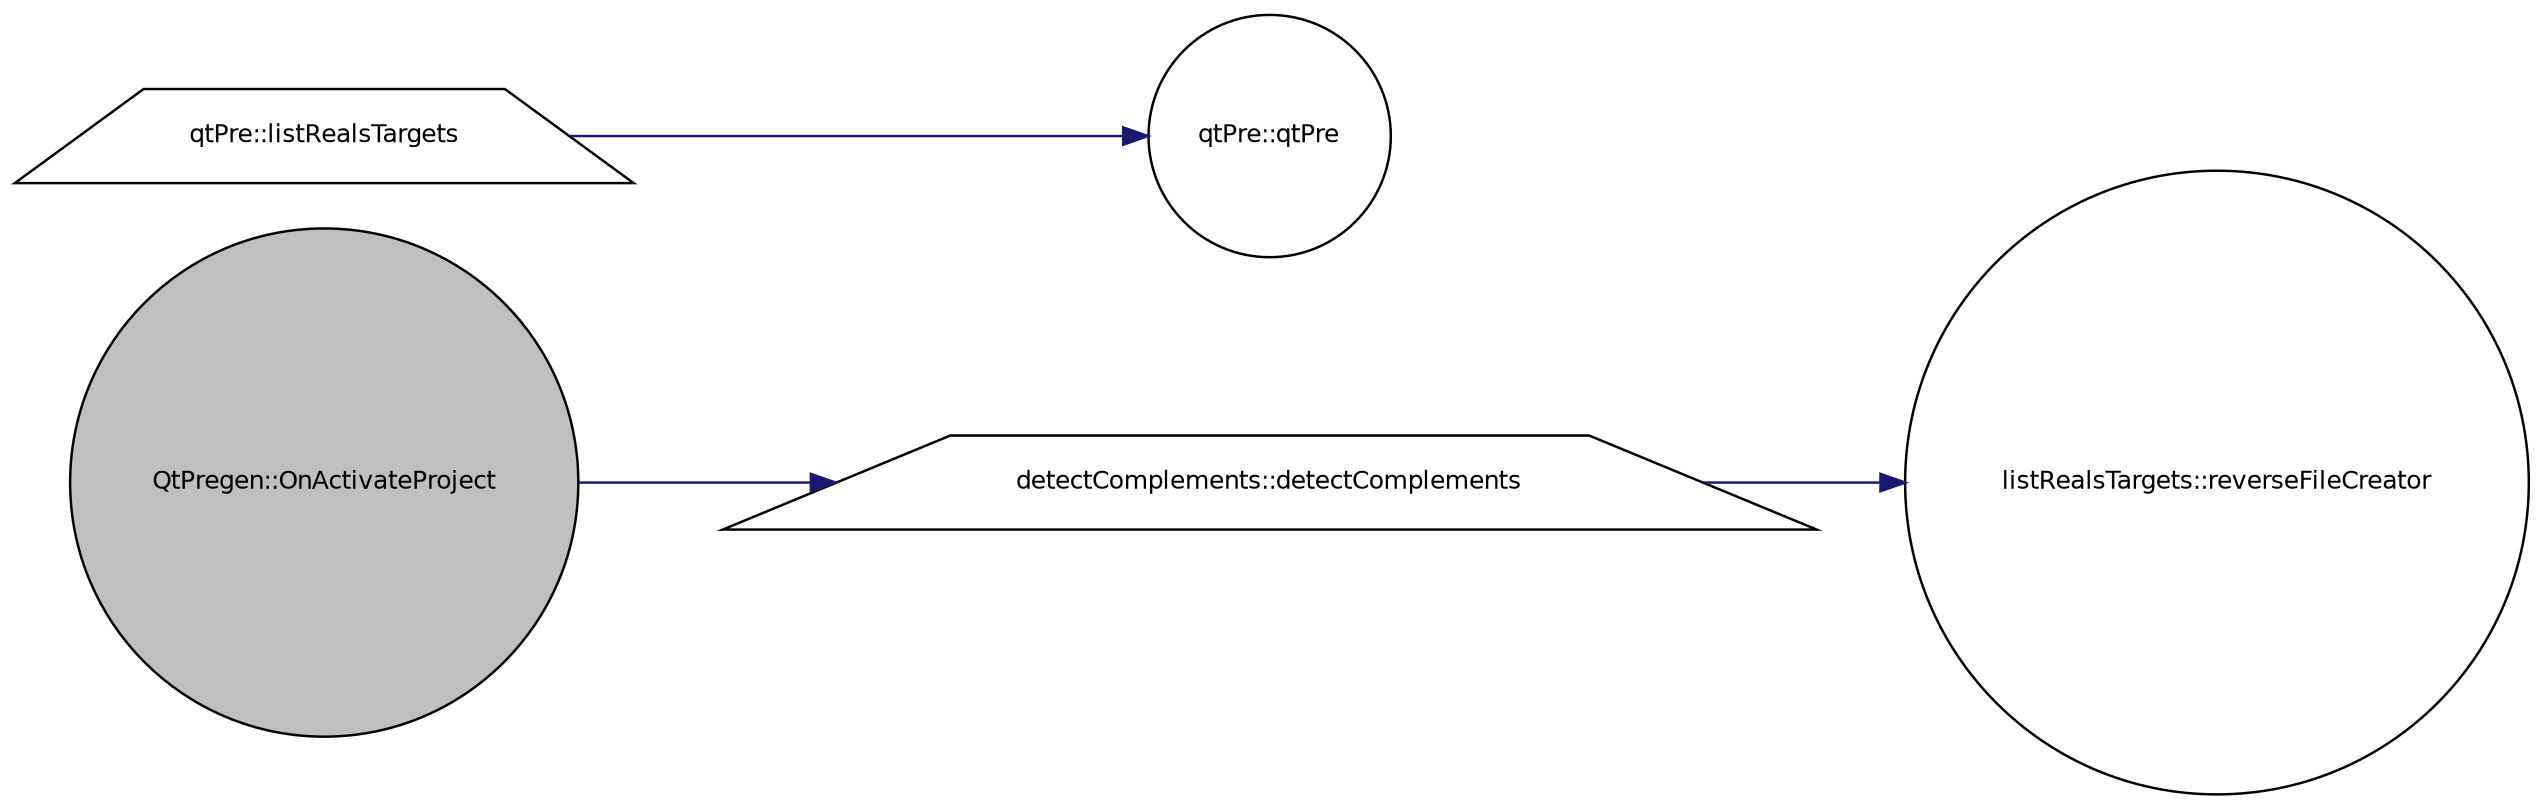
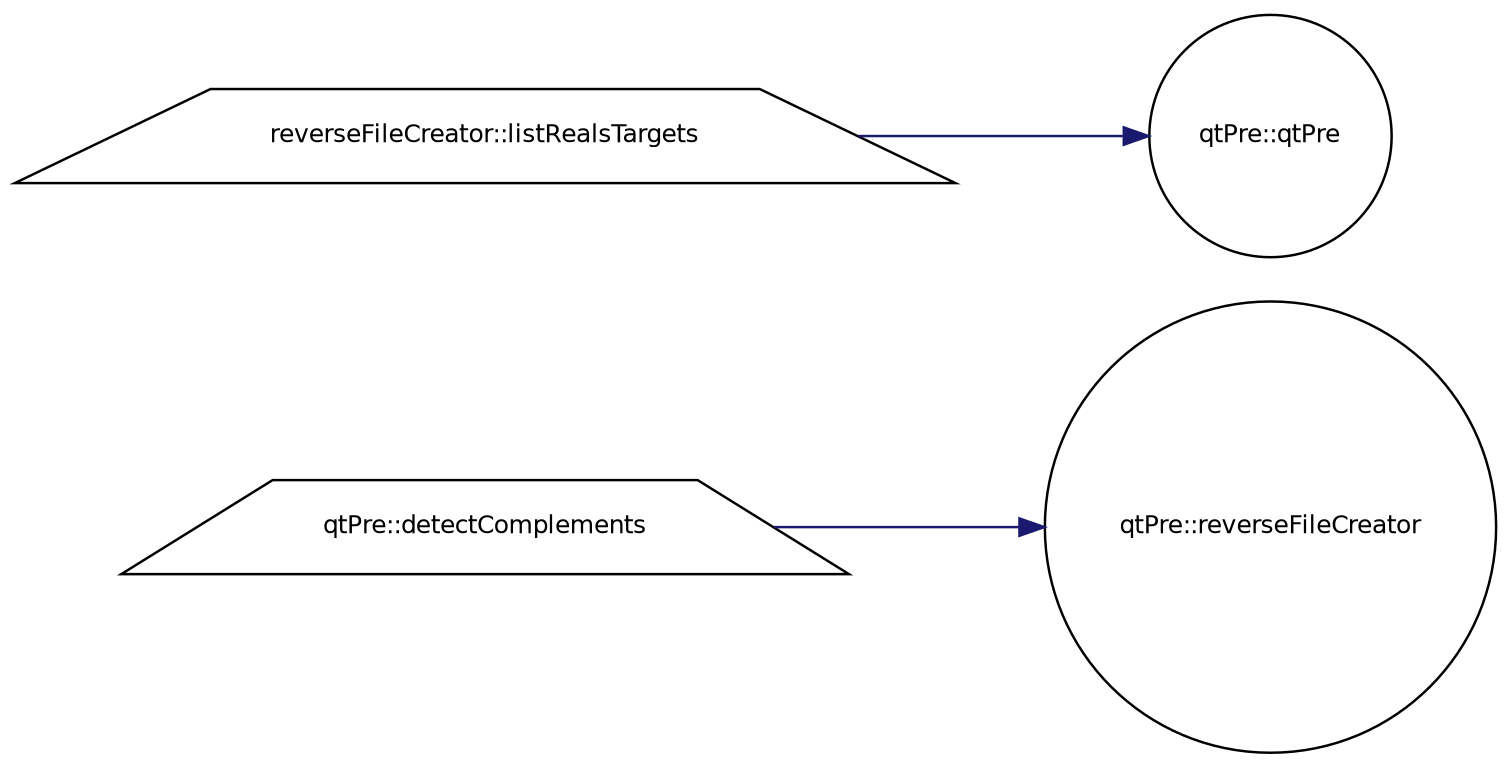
(324, 136) -> (485, 136)
(324, 483) -> none
(1270, 483) -> (485, 527)
(2217, 483) -> (1270, 527)
